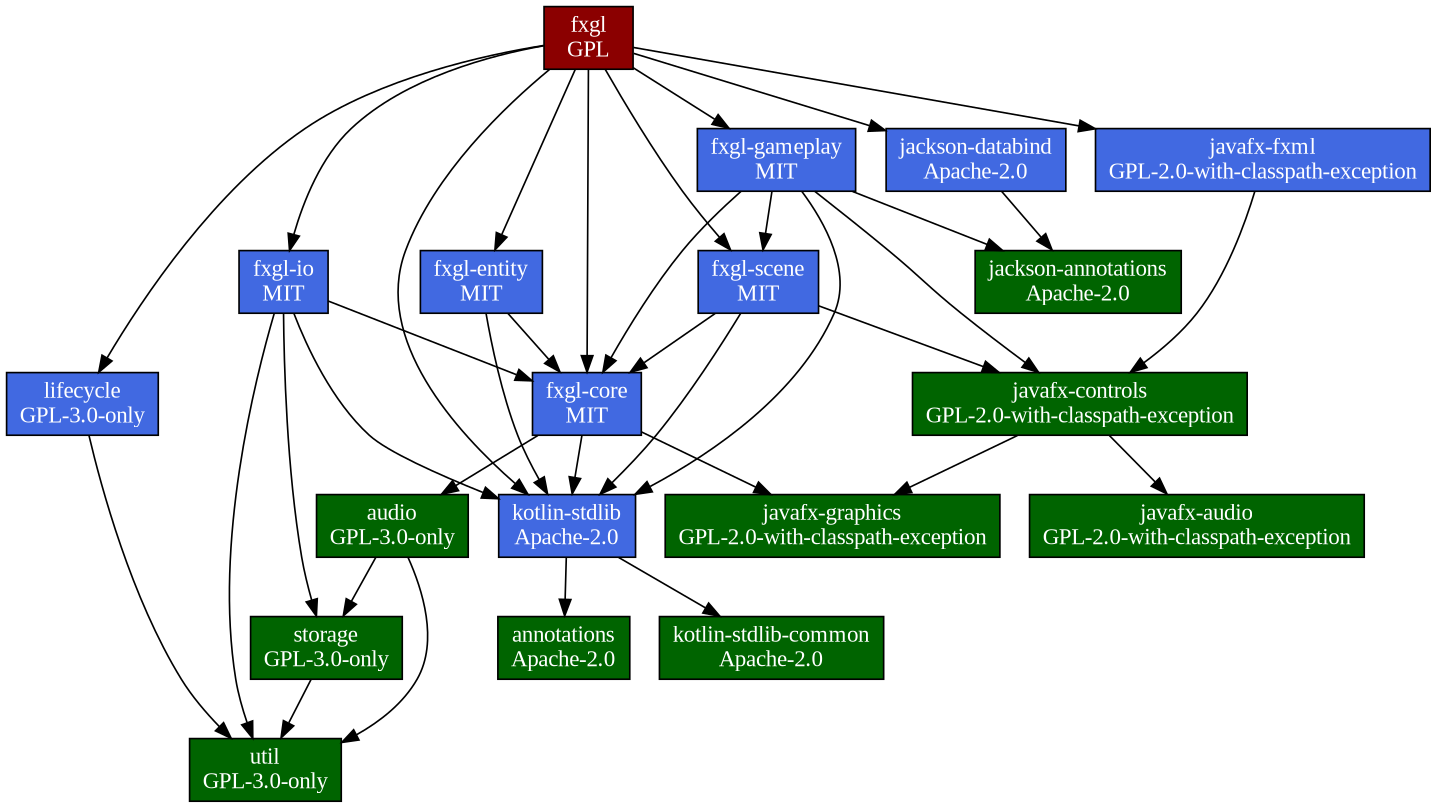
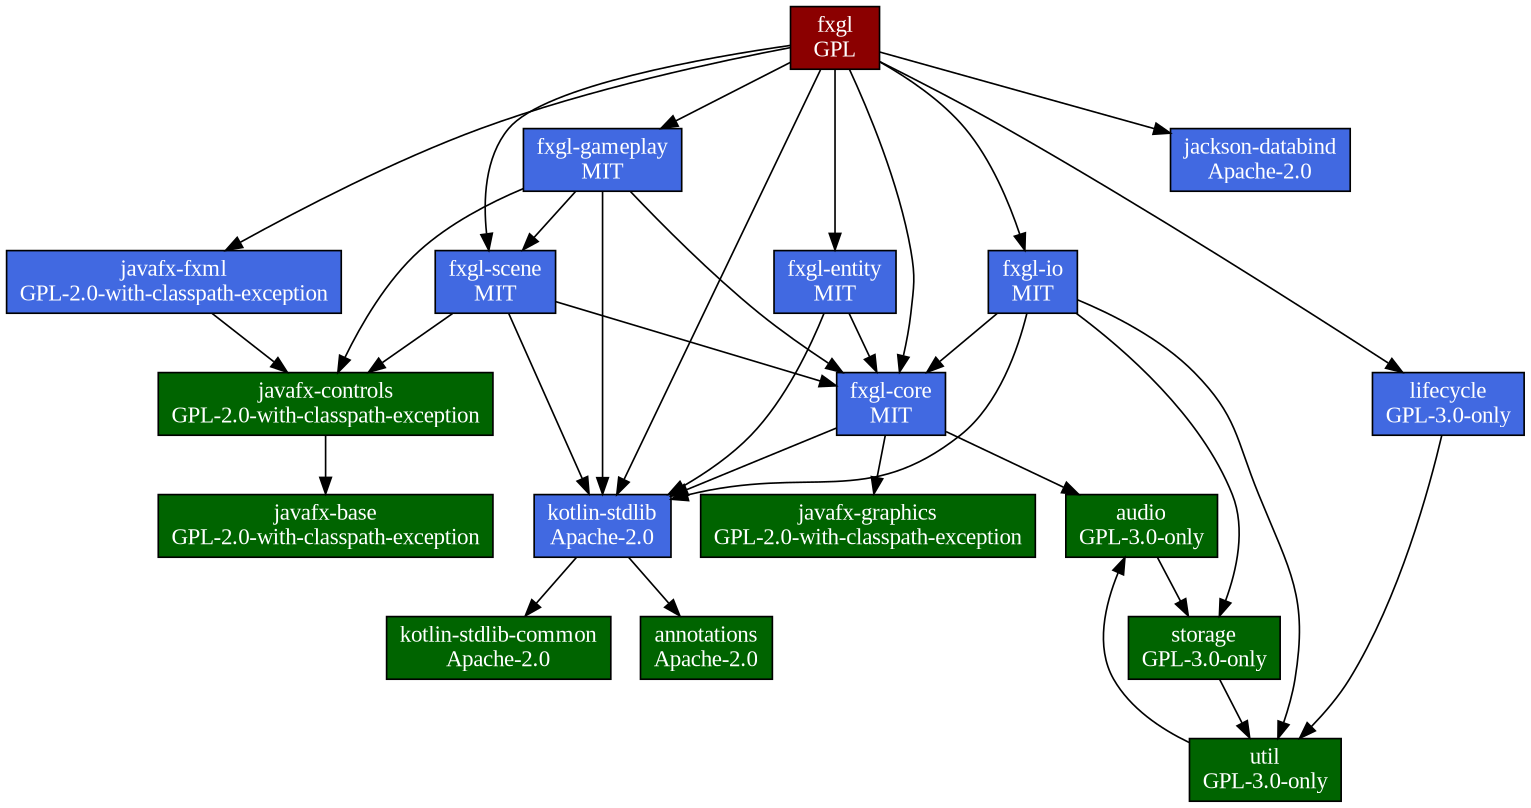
(1078, 282) -> none
(963, 461) -> none
(1197, 526) -> (326, 526)
(425, 659) -> (1112, 675)
